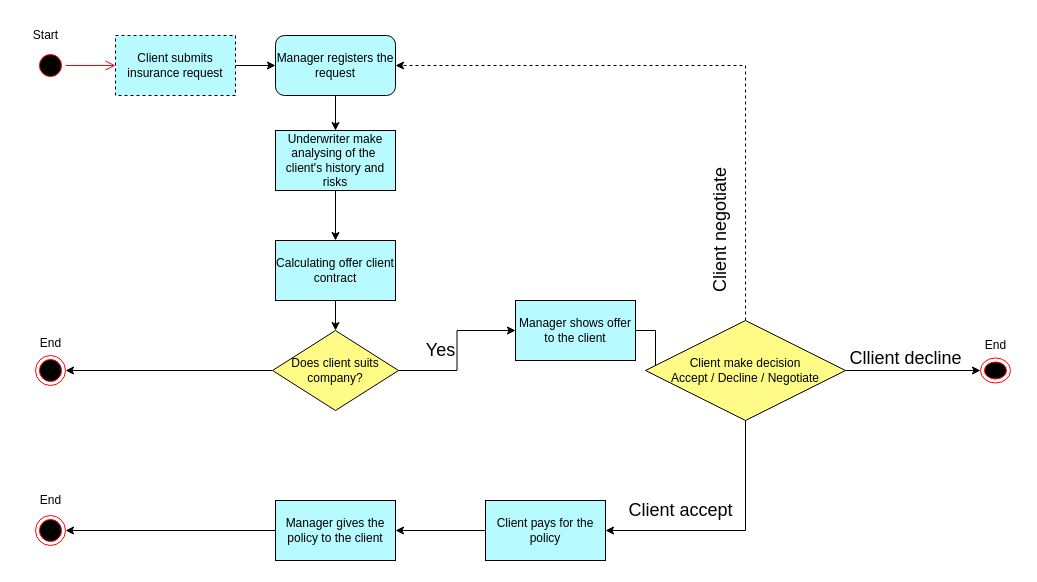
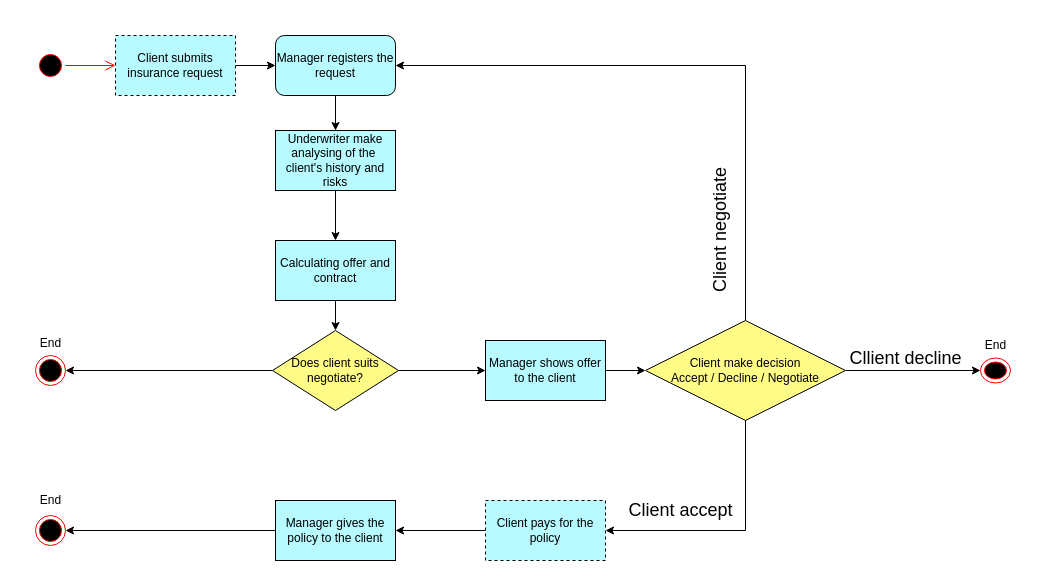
(46, 36) -> none
(700, 66) -> (700, 66)
(336, 271) -> (336, 271)
(576, 331) -> (546, 371)
(441, 351) -> none
(336, 371) -> (336, 371)
(546, 531) -> (546, 531)
